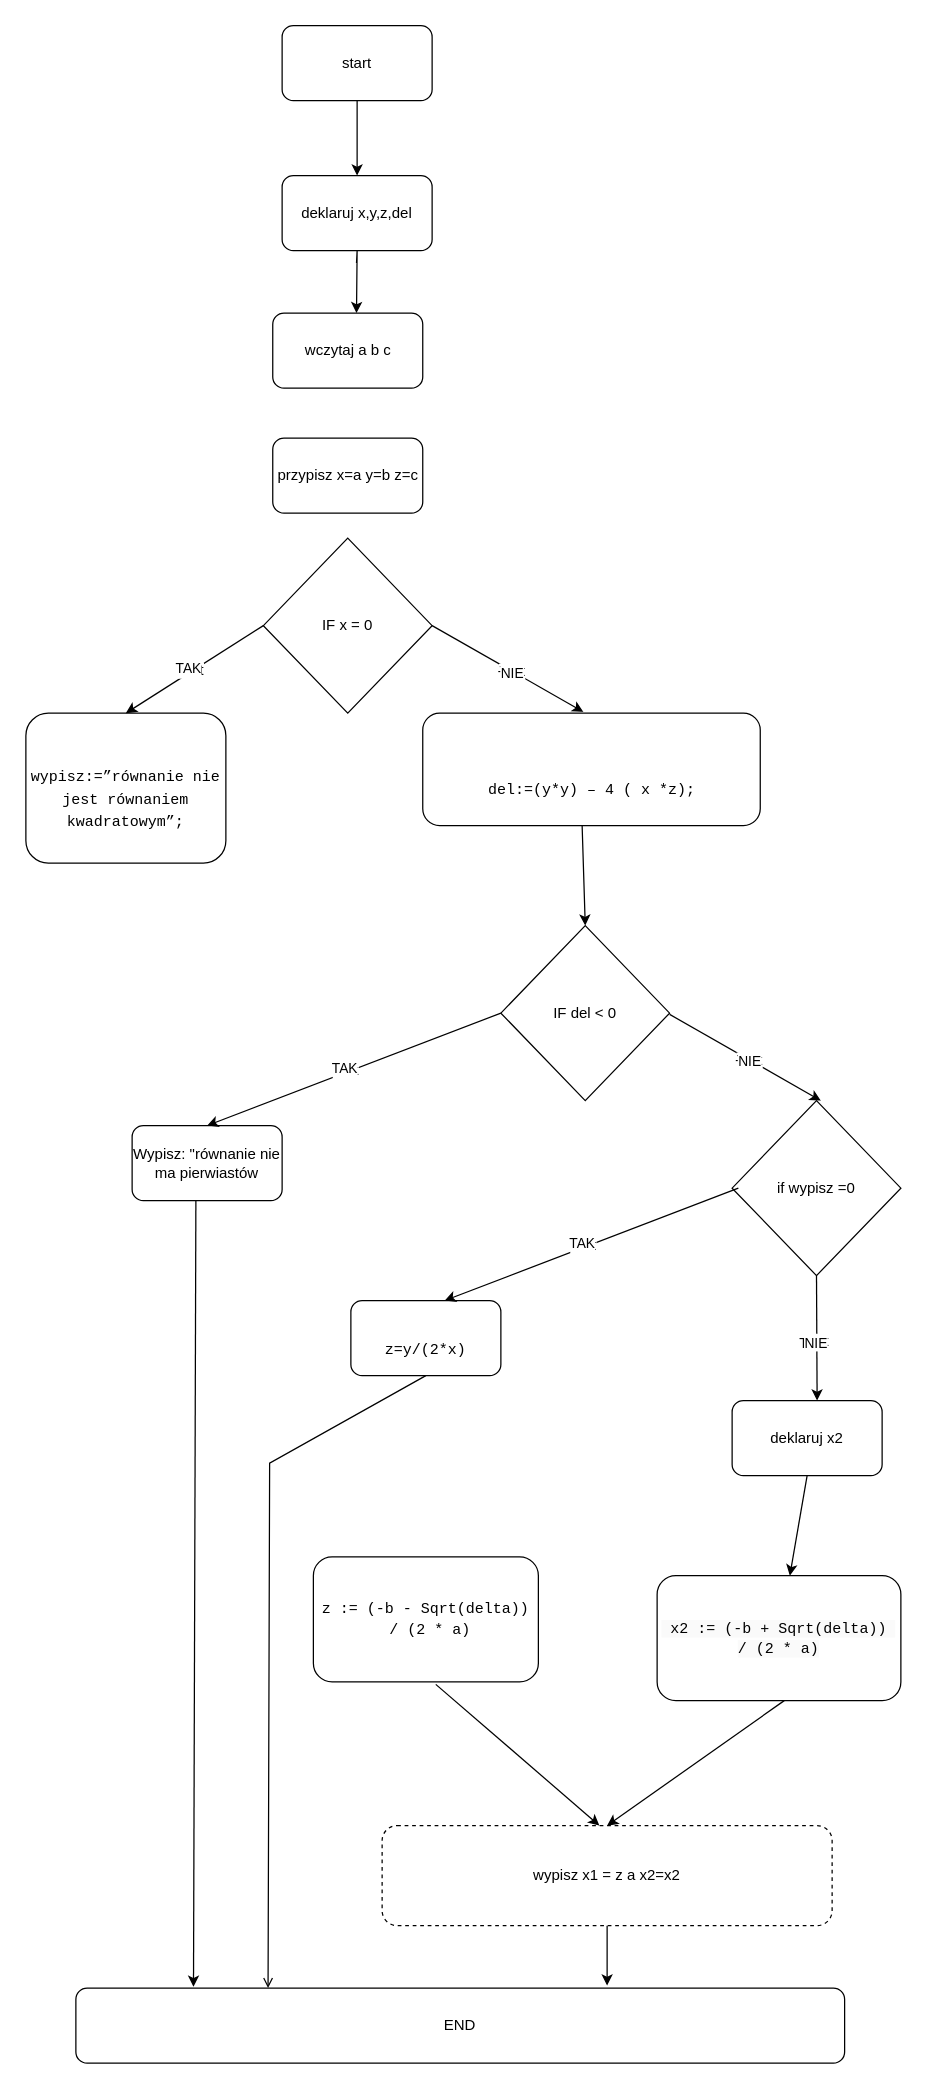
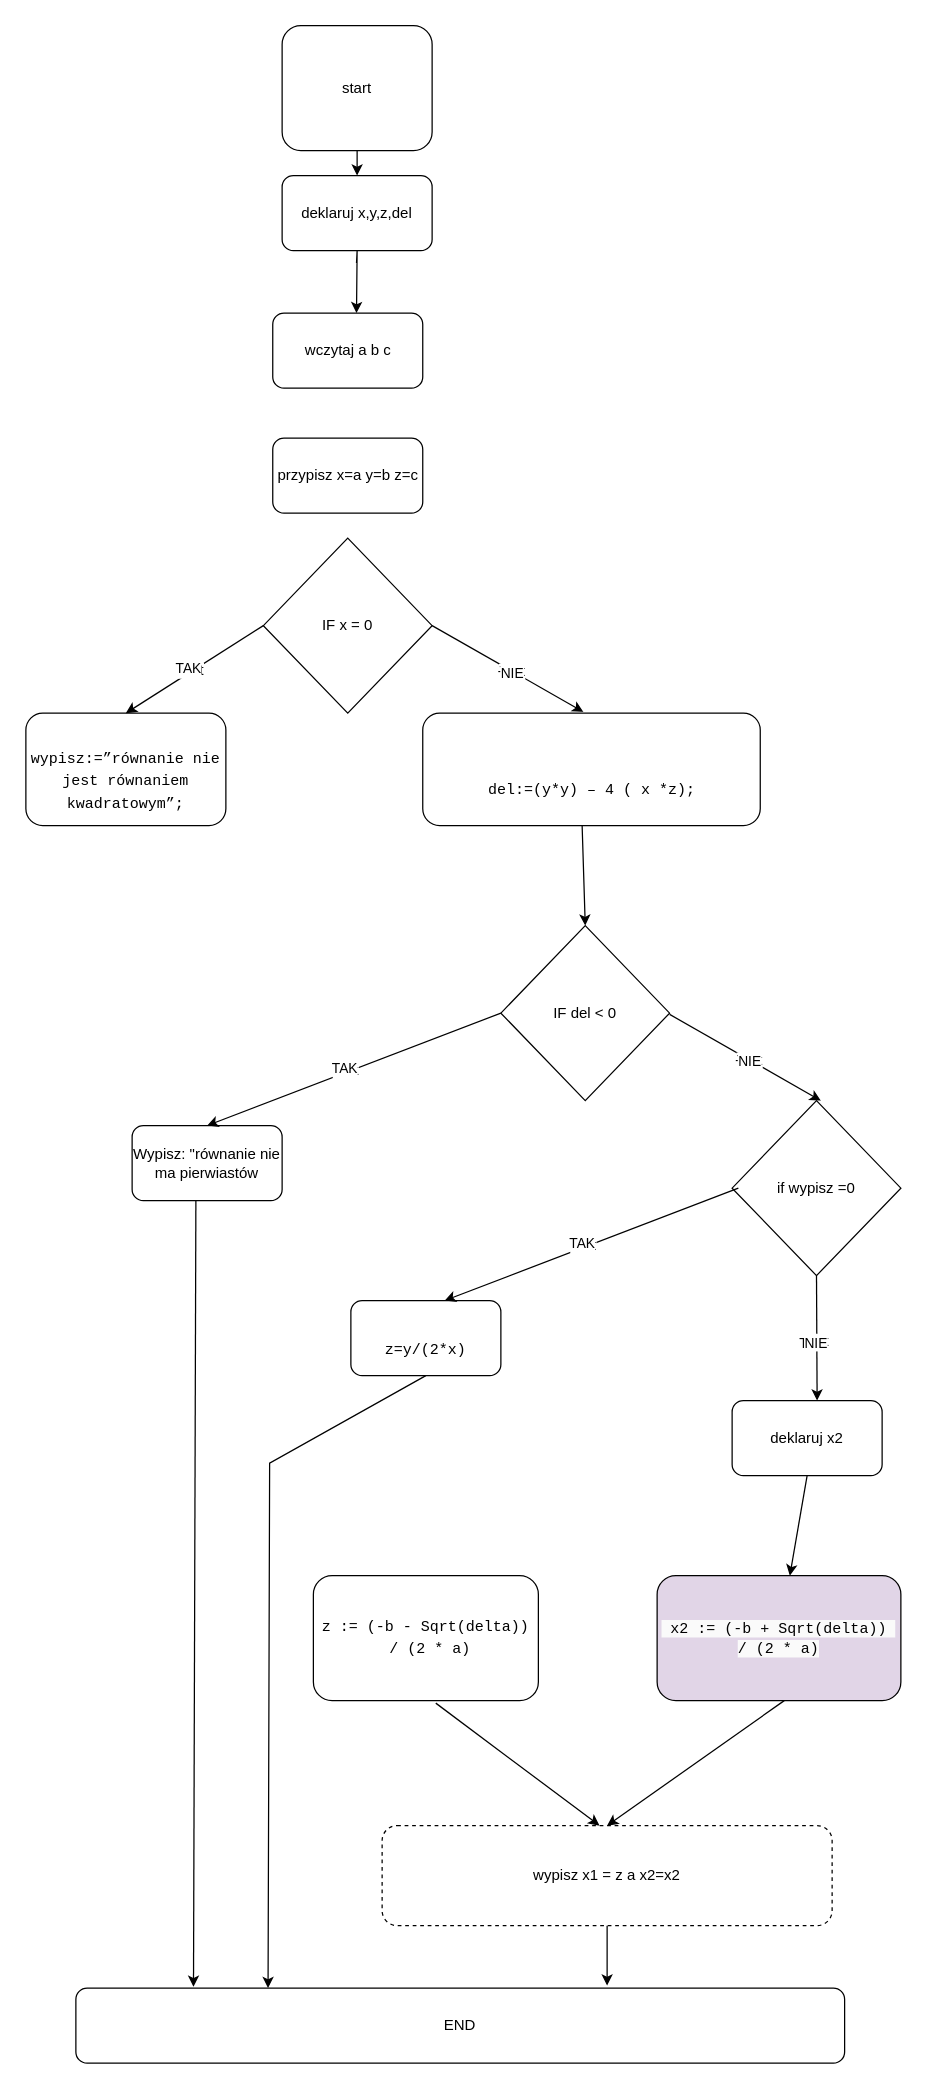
(357, 63) -> (357, 88)
(126, 788) -> (126, 769)
(426, 1619) -> (426, 1638)
(779, 1638) -> (779, 1638)
(268, 1980) -> (268, 1978)
